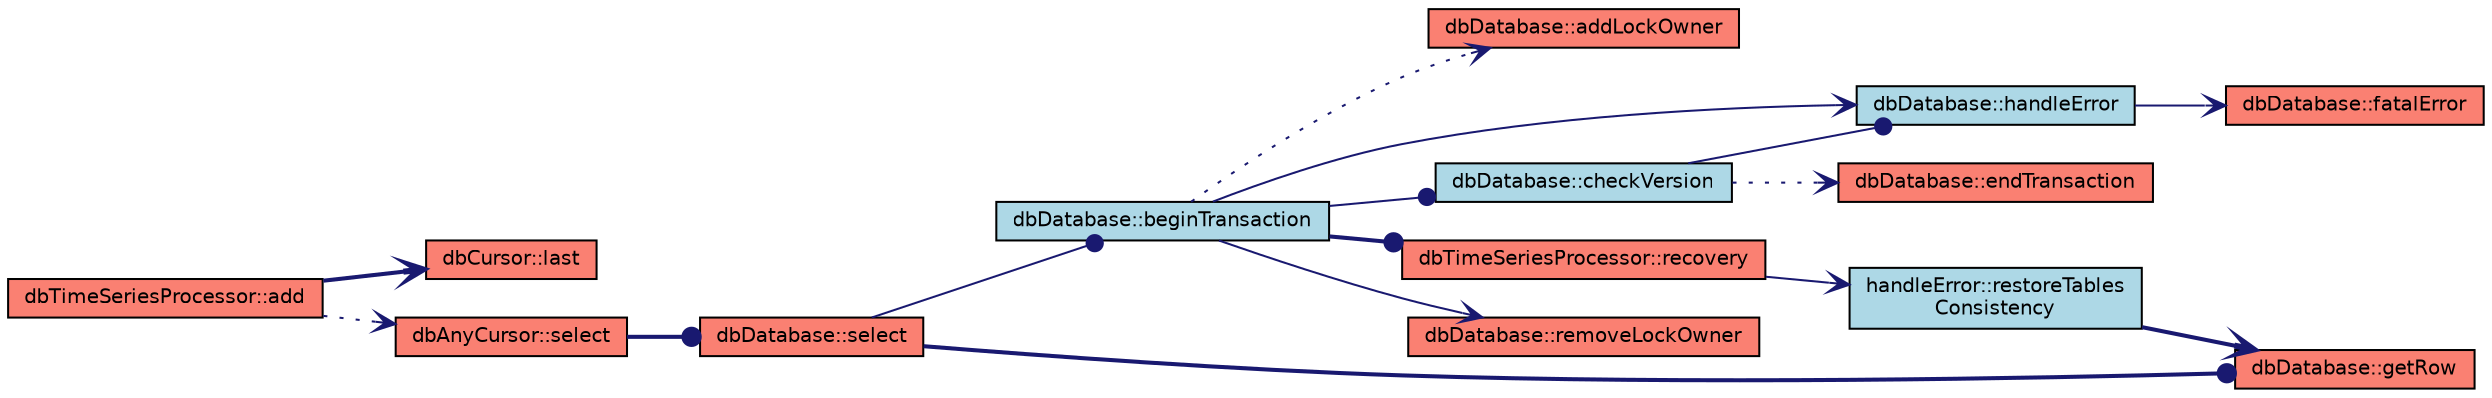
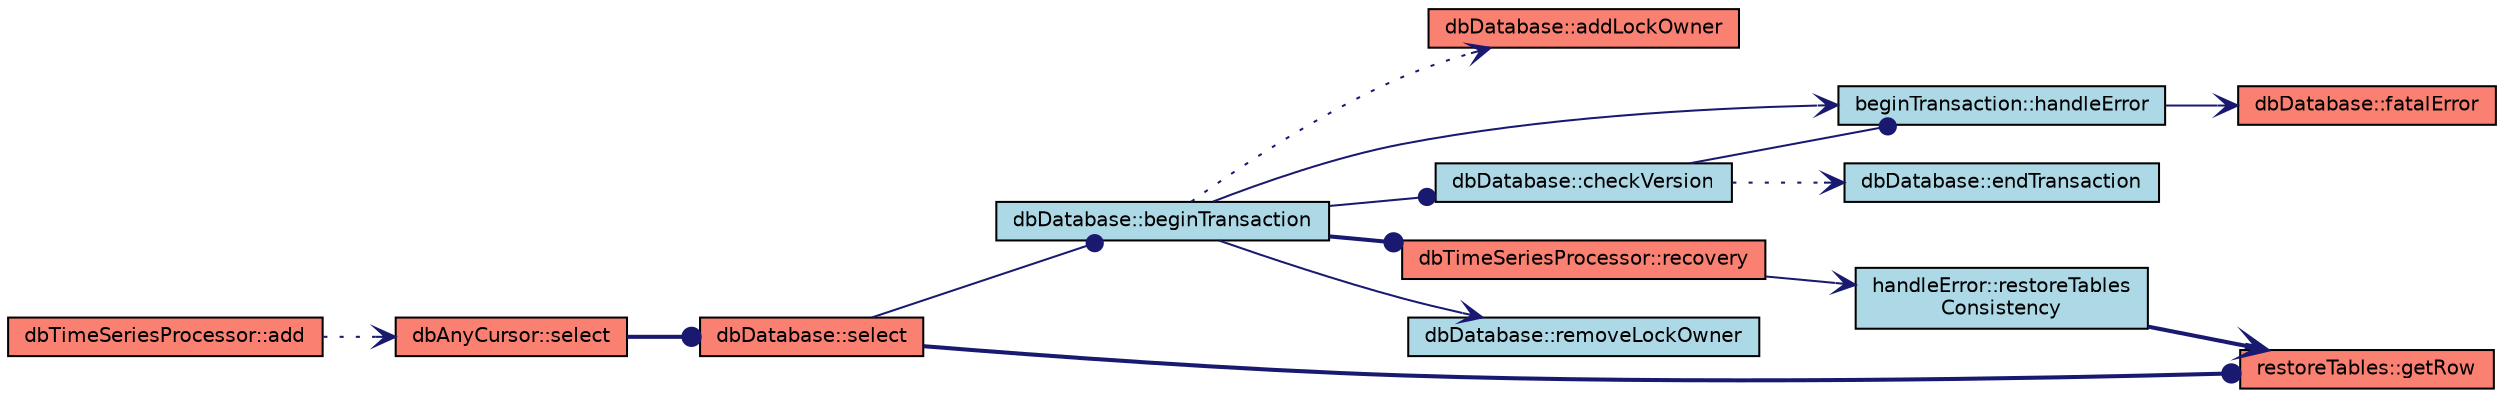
(1996, 106) -> (2002, 106)
(1996, 183) -> (2002, 183)
(511, 260) -> none
(1584, 337) -> (1584, 337)
(2355, 369) -> (2367, 369)
